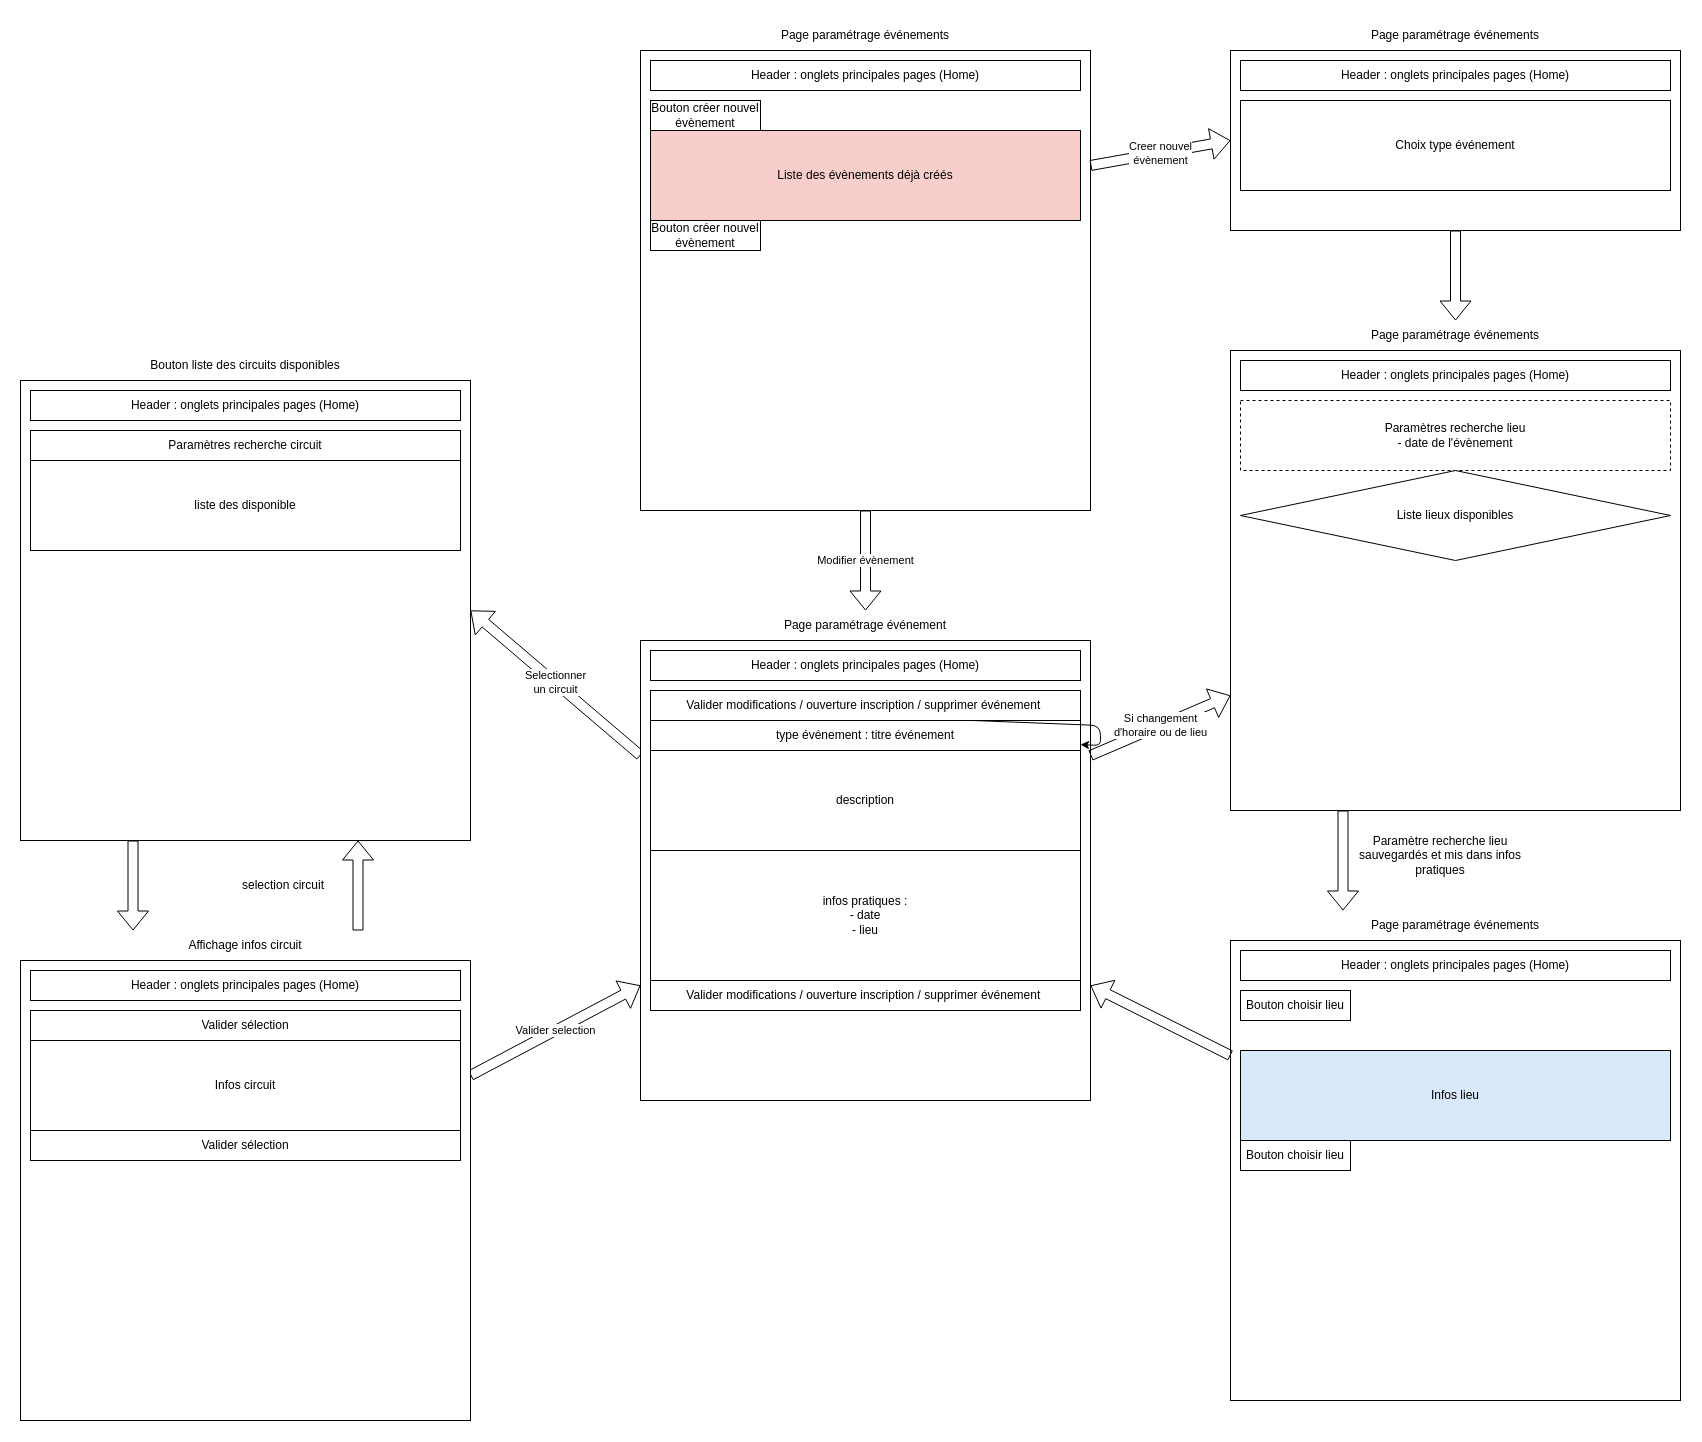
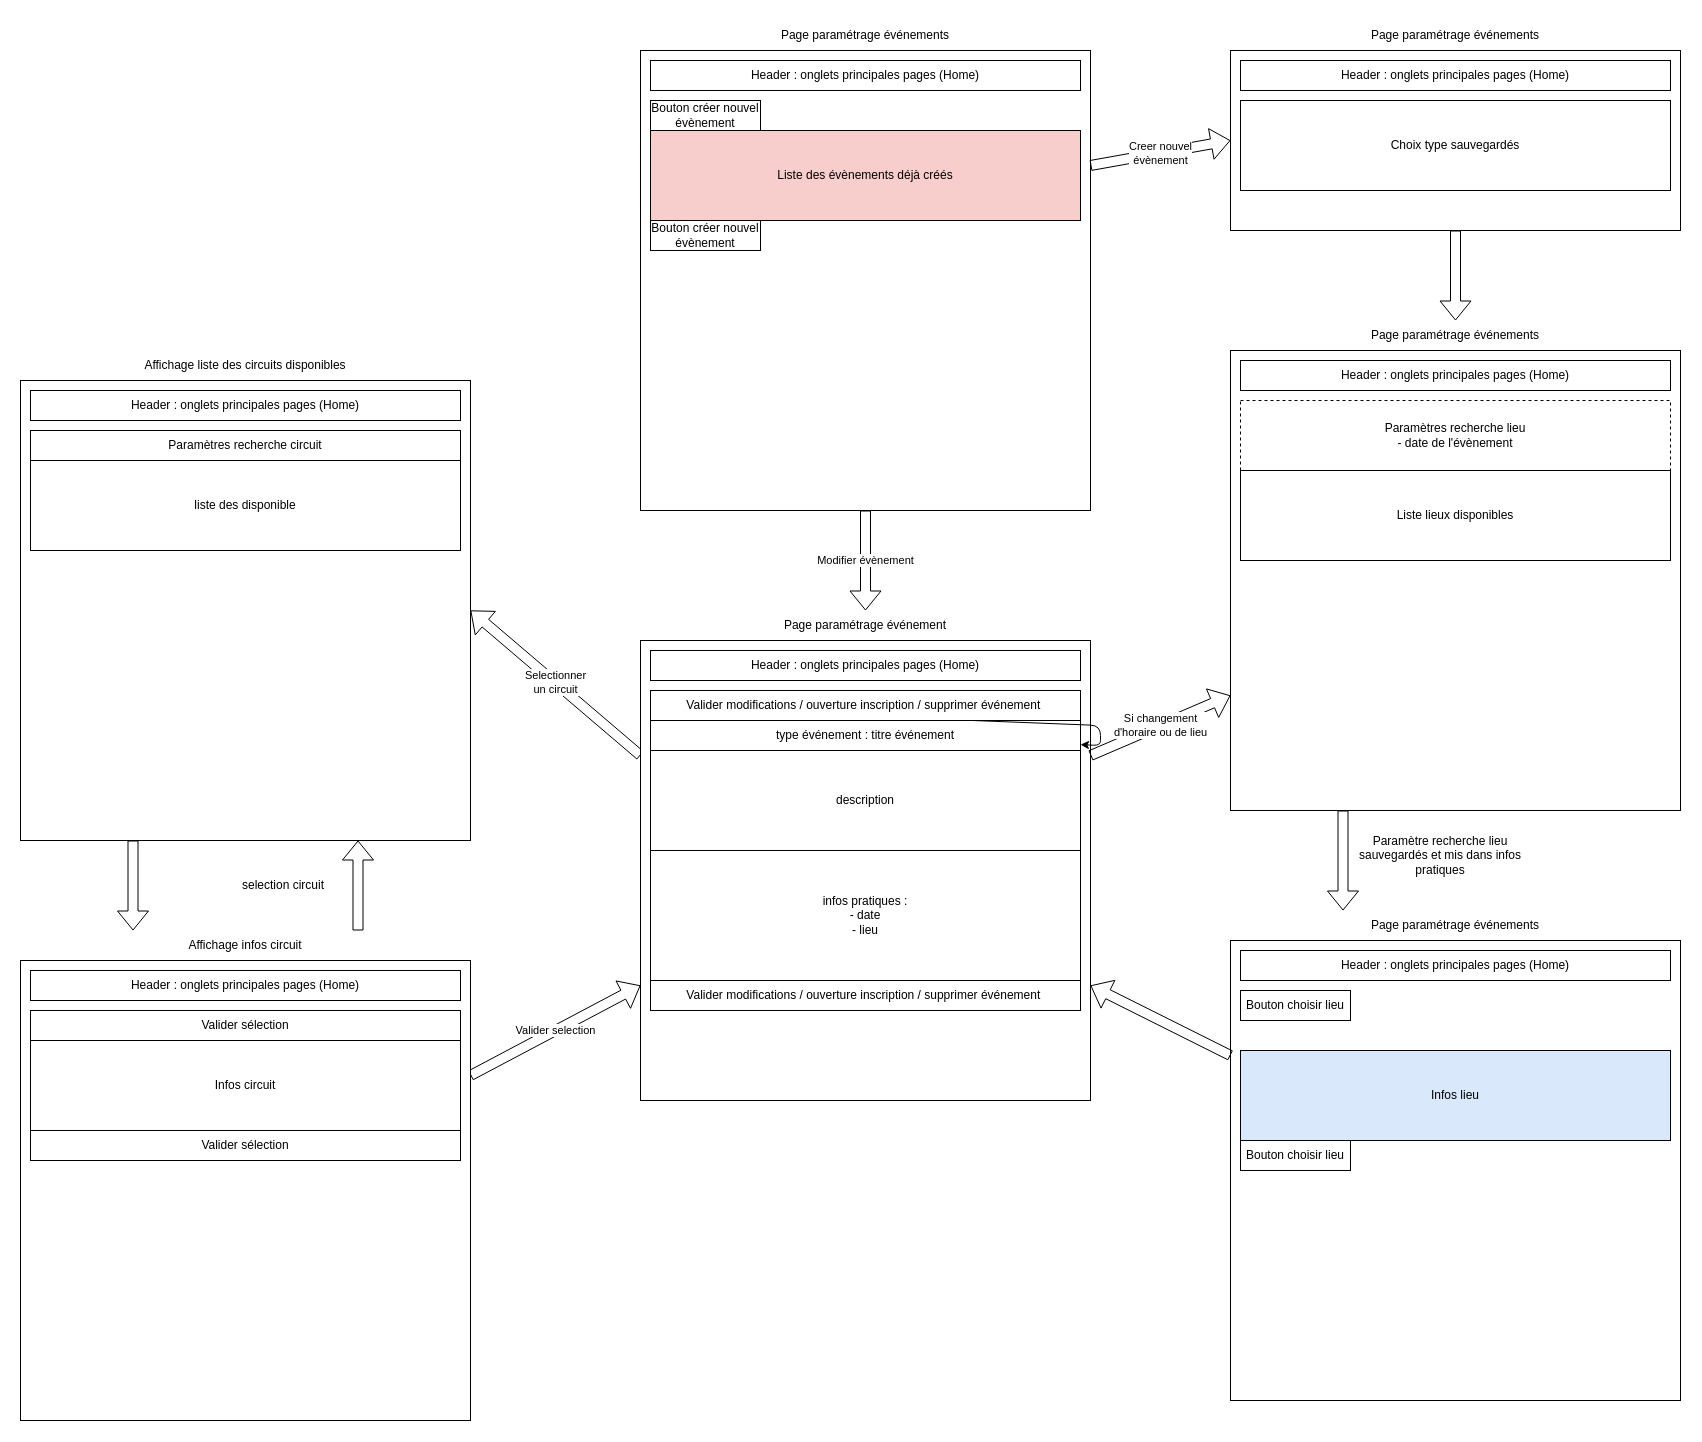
(1456, 146) -> (1456, 146)
(246, 366) -> (246, 366)
(1456, 516) -> (1456, 516)
